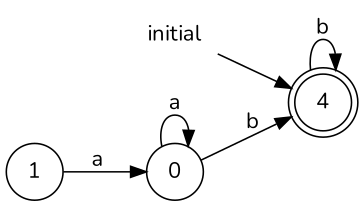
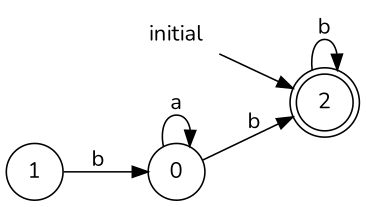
(323, 102) -> (325, 102)
(98, 160) -> (99, 160)
